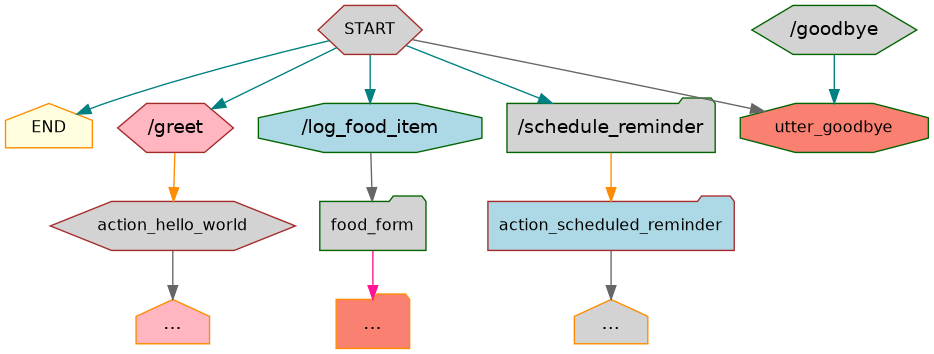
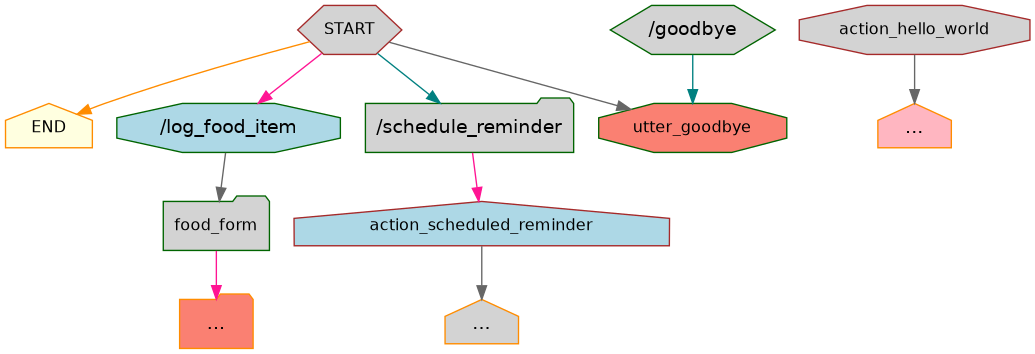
(209, 72) -> (199, 73)
(370, 72) -> (295, 74)
(176, 128) -> none
(611, 170) -> (475, 170)
(173, 226) -> (915, 30)
(611, 226) -> (482, 226)
